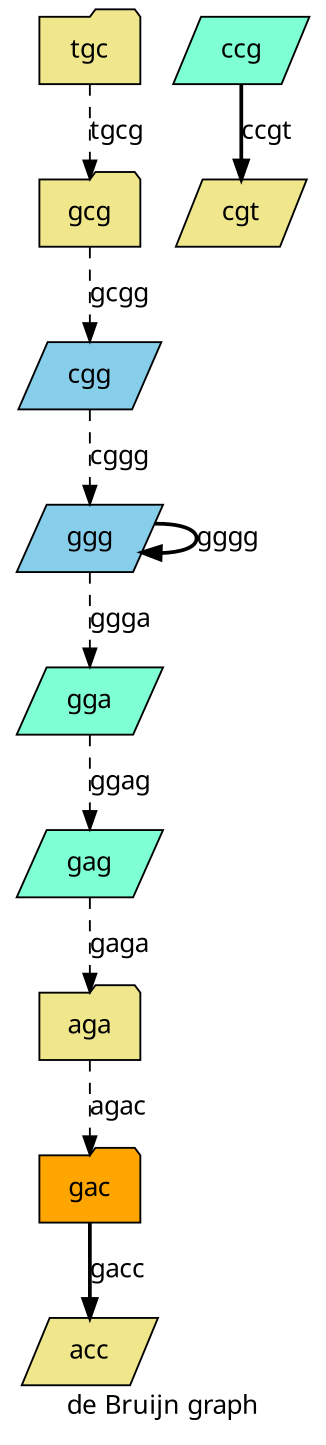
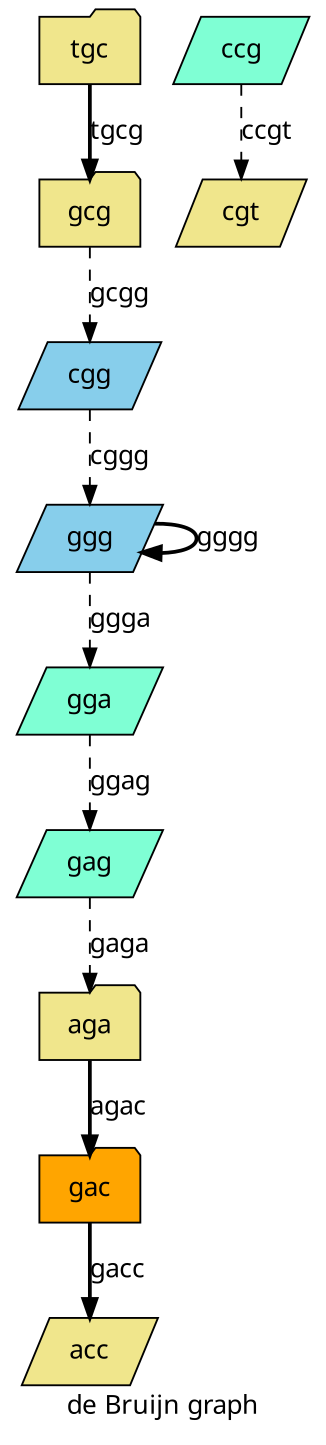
(90, 122) -> (90, 122)
(241, 122) -> (241, 122)
(90, 1098) -> (90, 1098)
